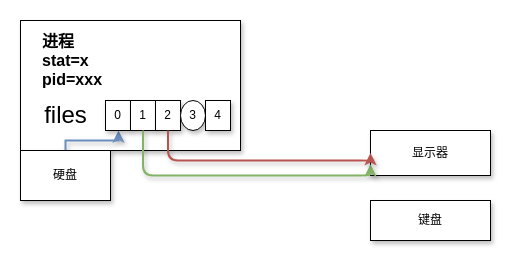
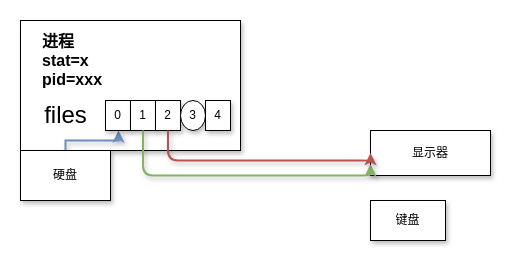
(431, 221) -> (408, 221)
